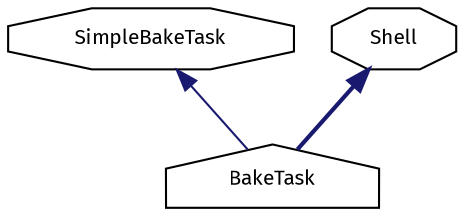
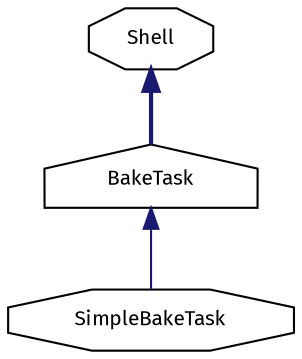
(219, 118) -> (151, 259)
